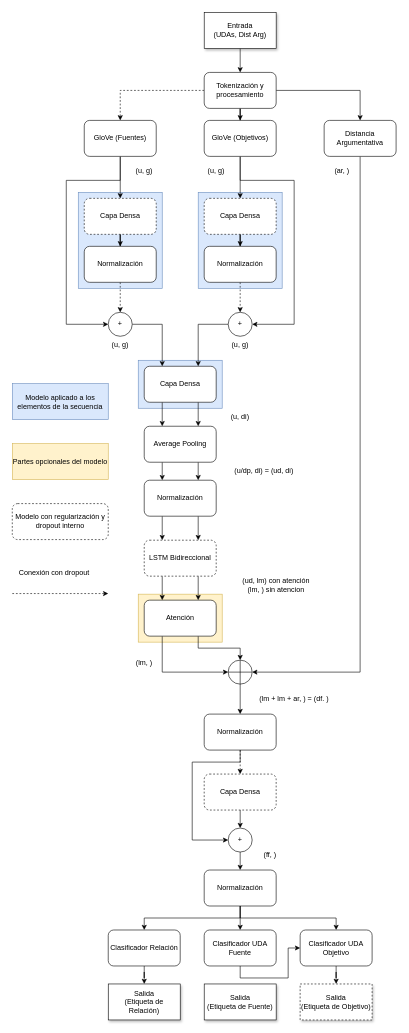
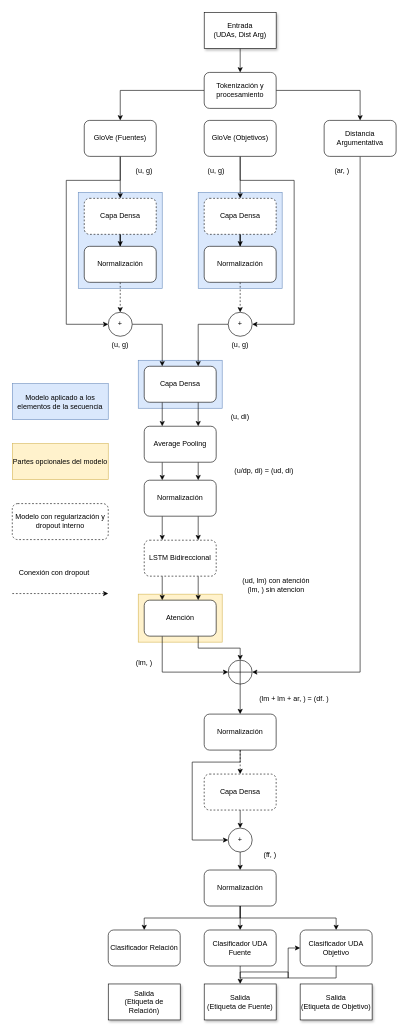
(149, 90) -> (149, 90)
(240, 116) -> none
(144, 975) -> none
(336, 978) -> (335, 978)
(336, 1002) -> (336, 1002)
